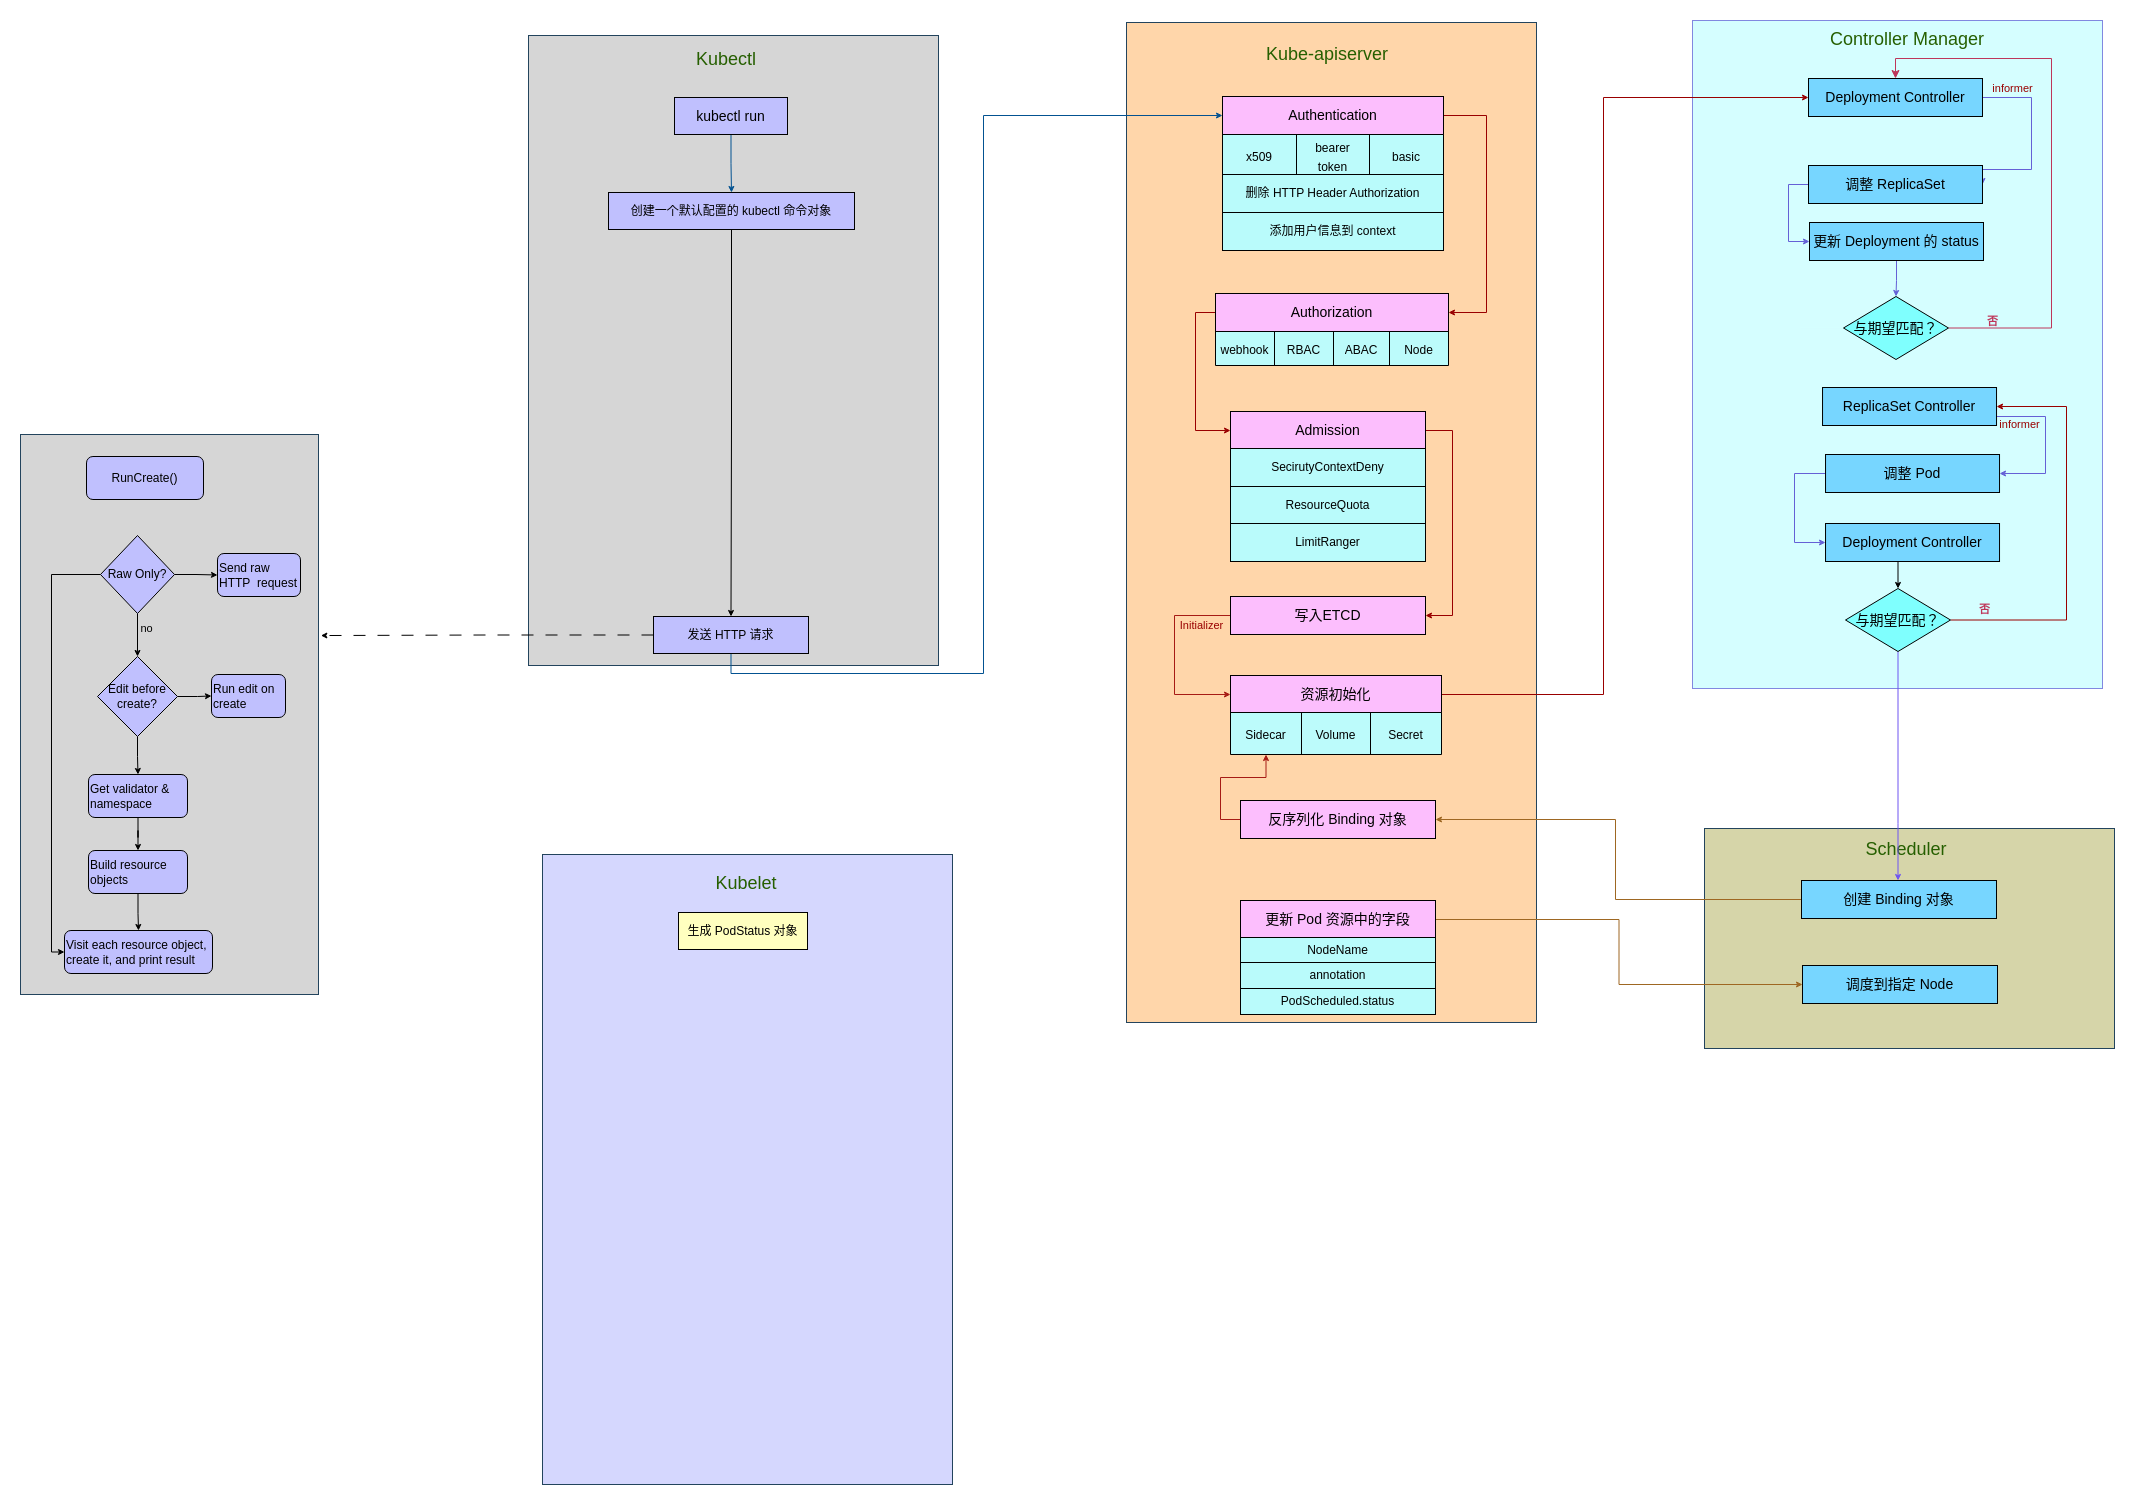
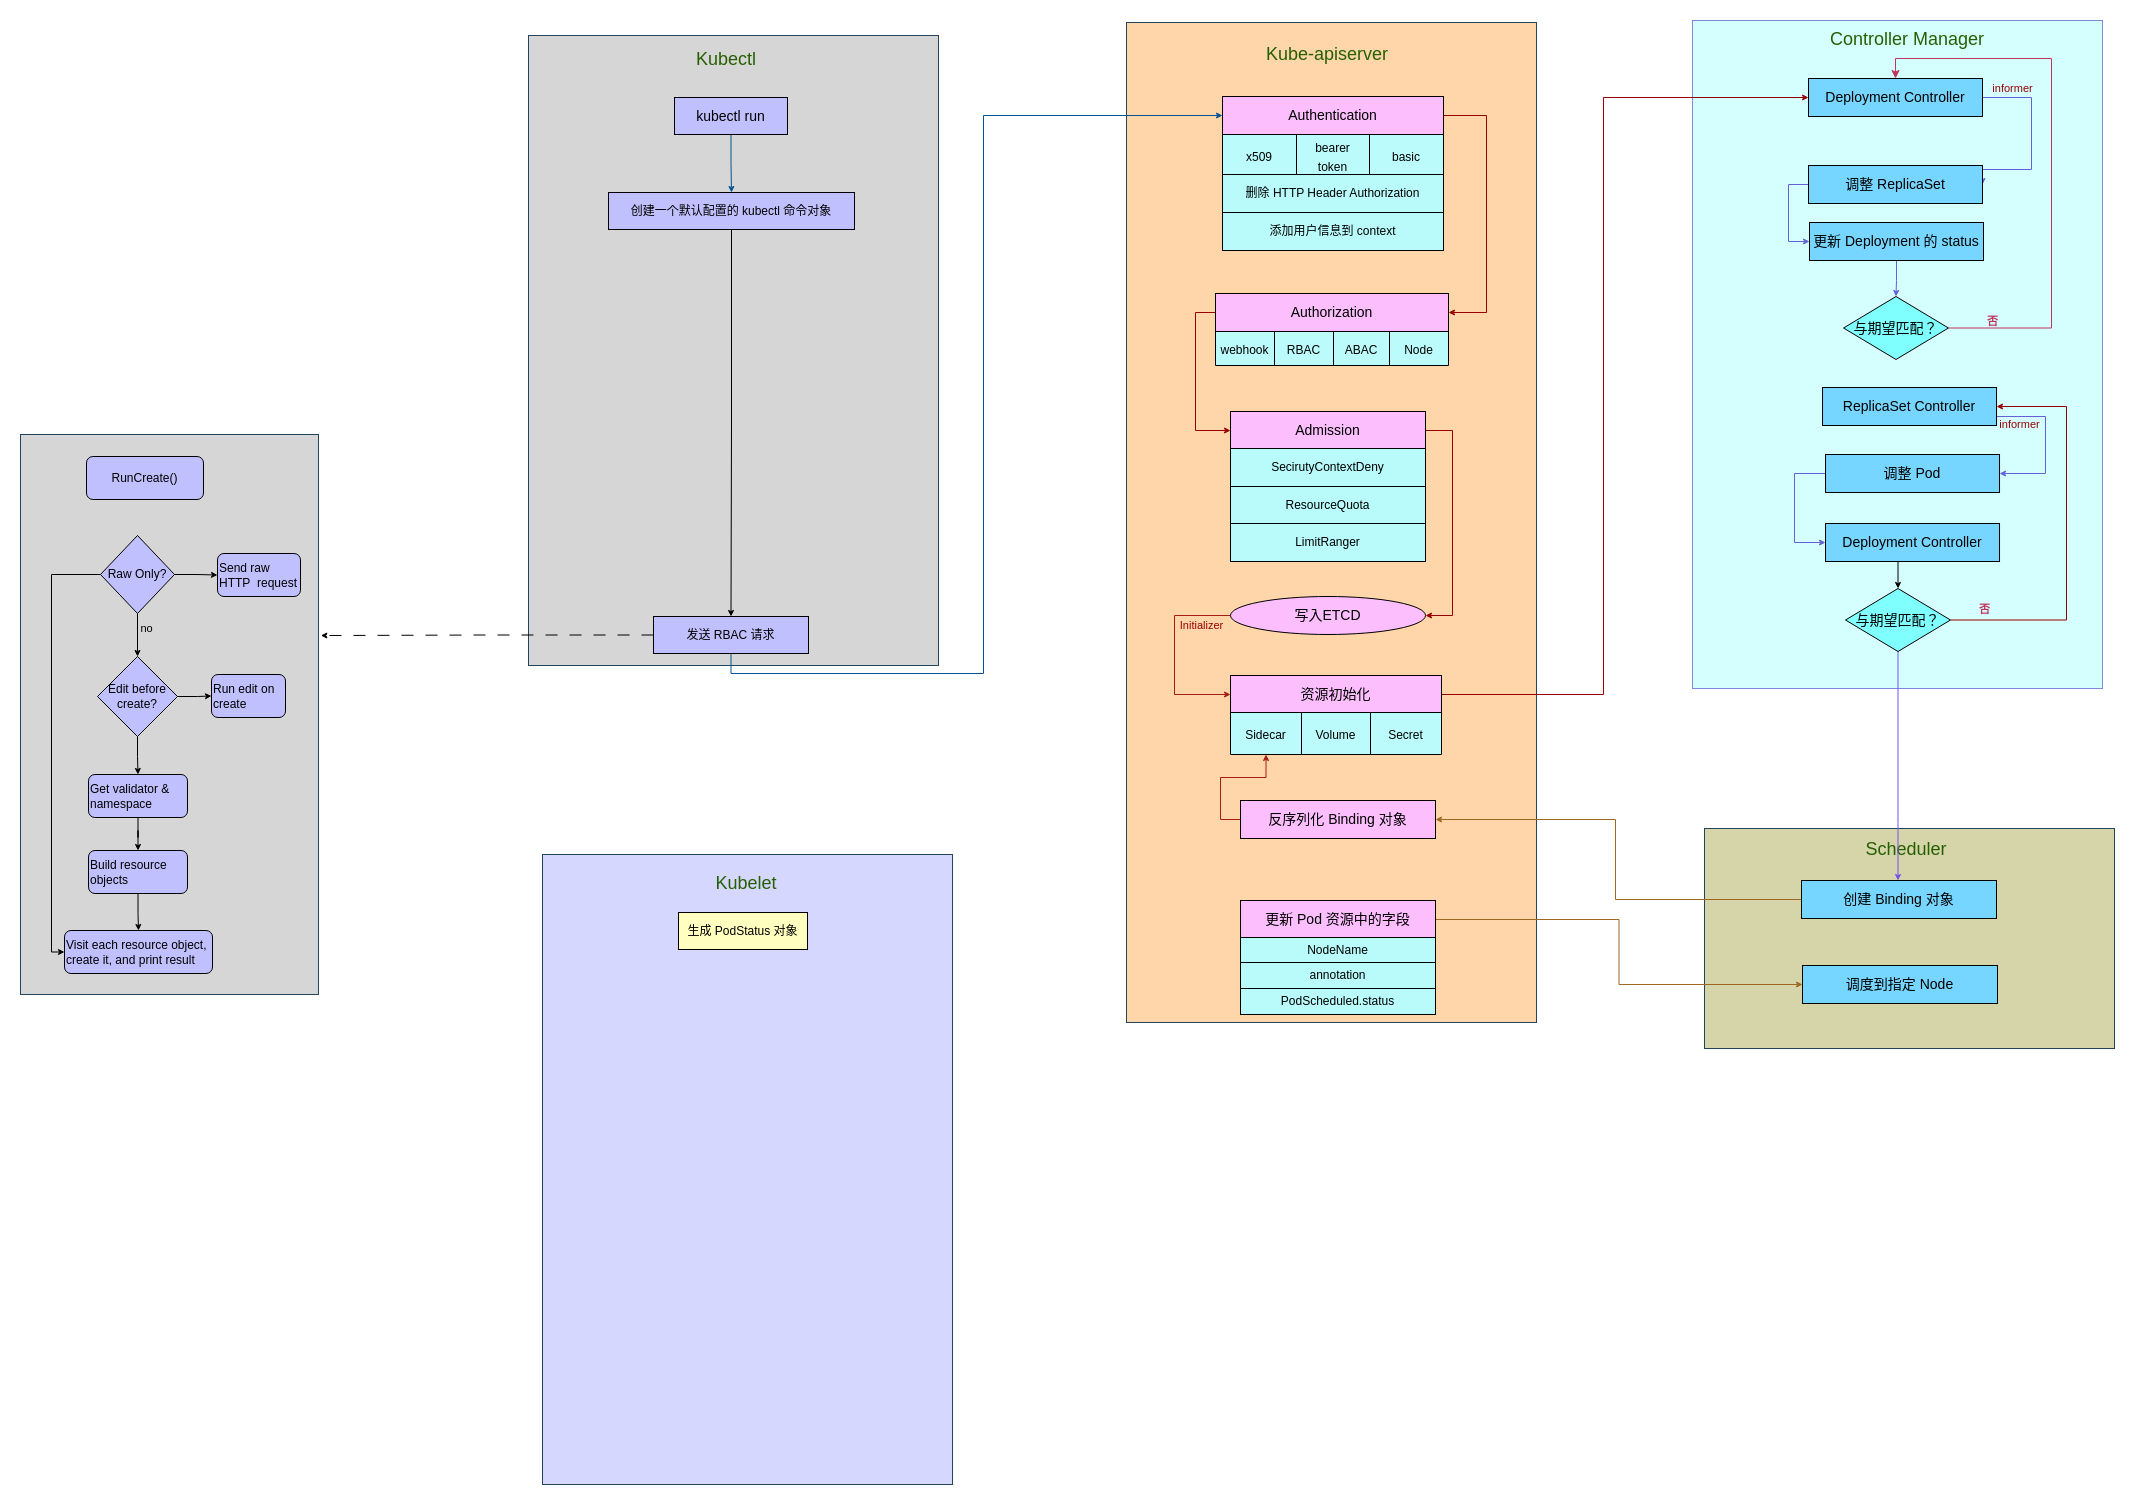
(1328, 616) -> (1328, 616)
(731, 636) -> (731, 636)
